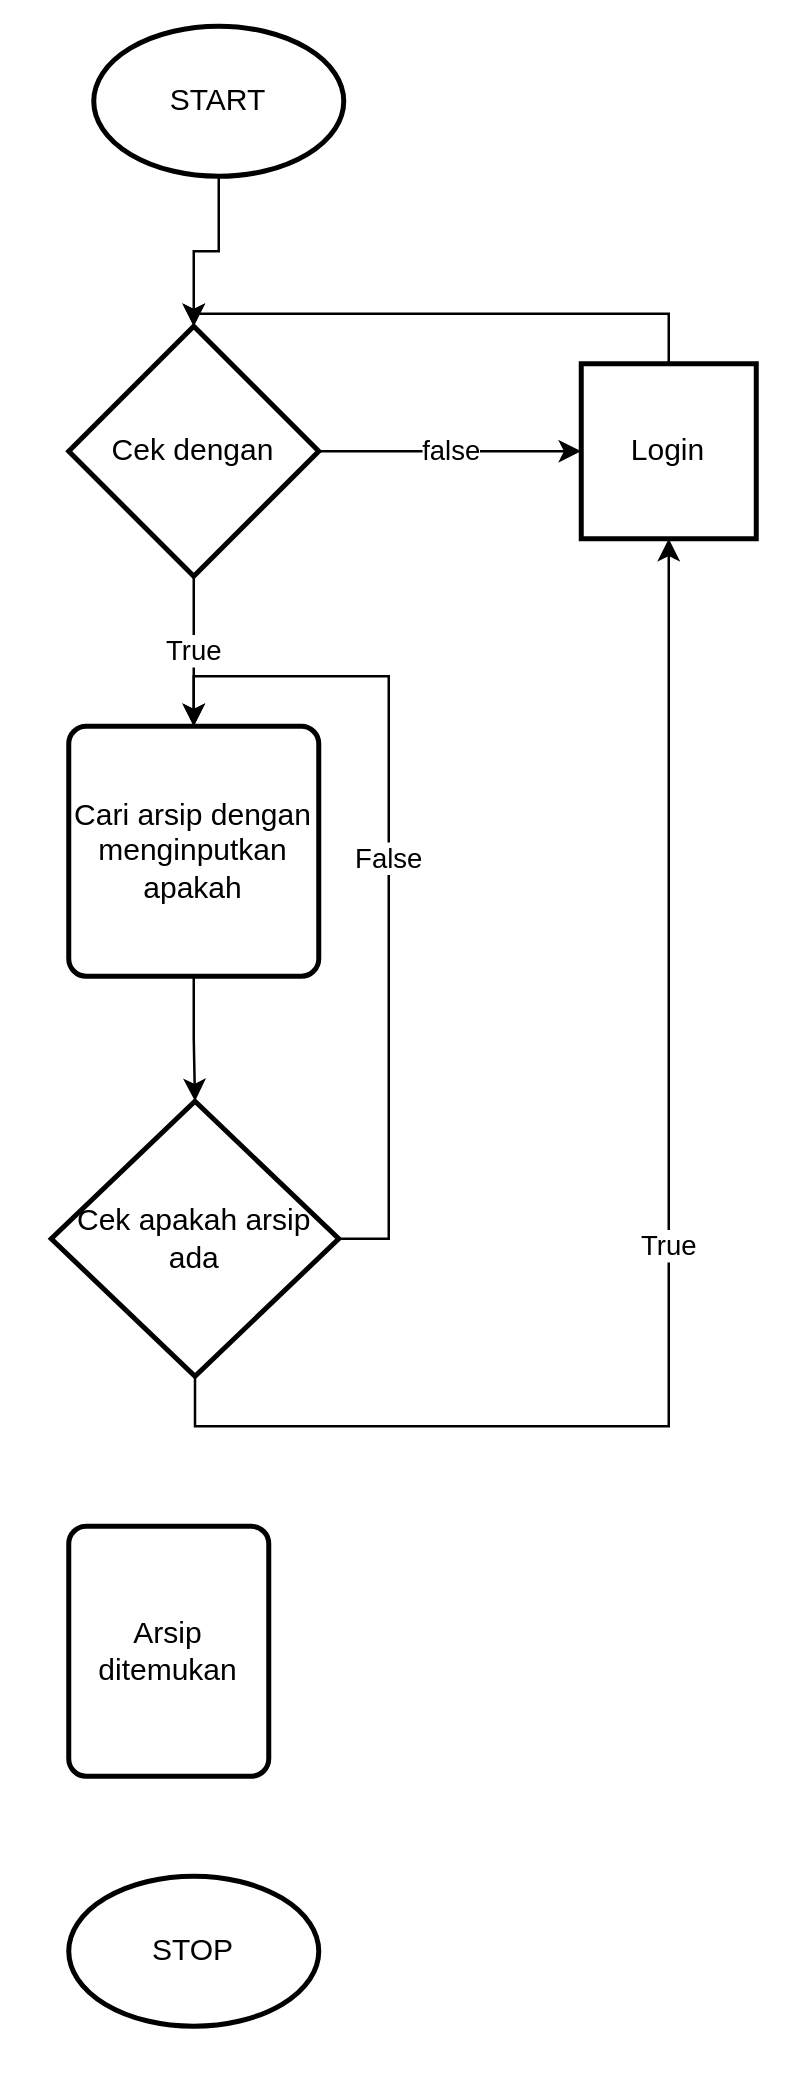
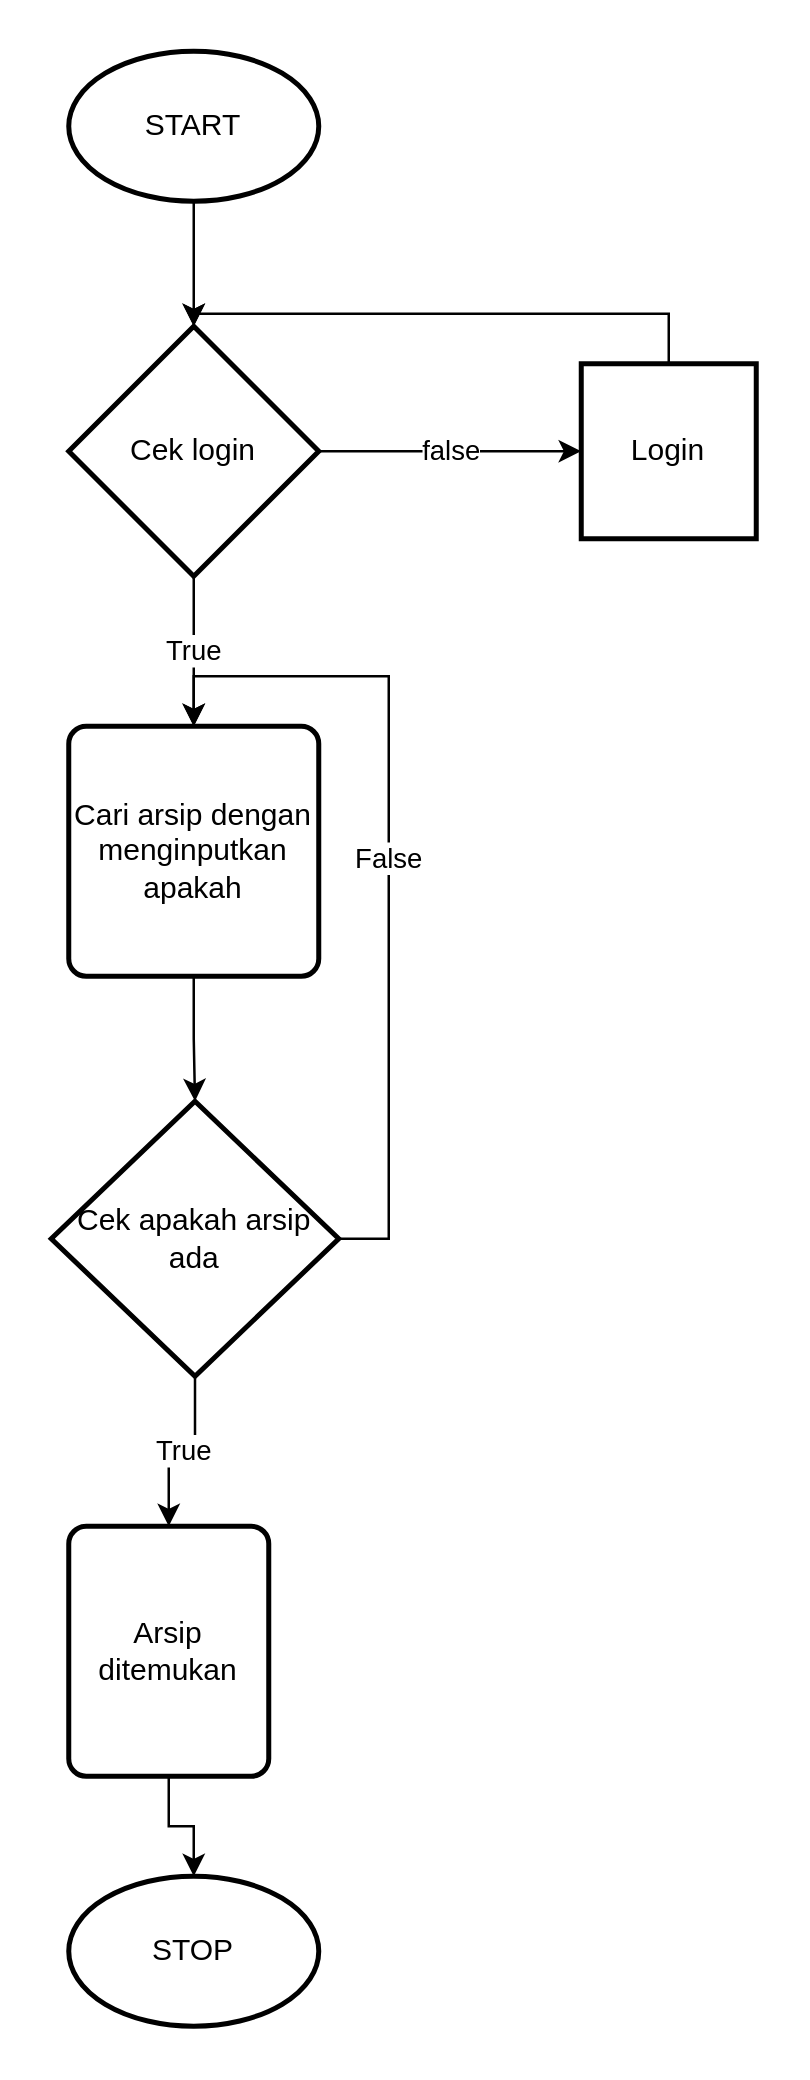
(219, 101) -> (194, 126)
(194, 451) -> (194, 451)
(669, 1229) -> (195, 1448)
none -> (174, 1826)
